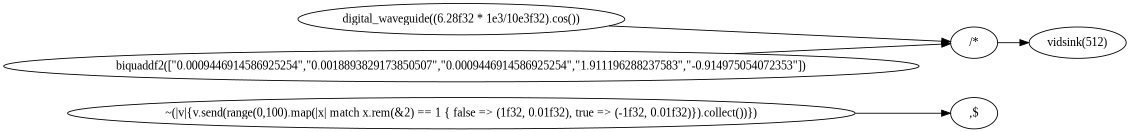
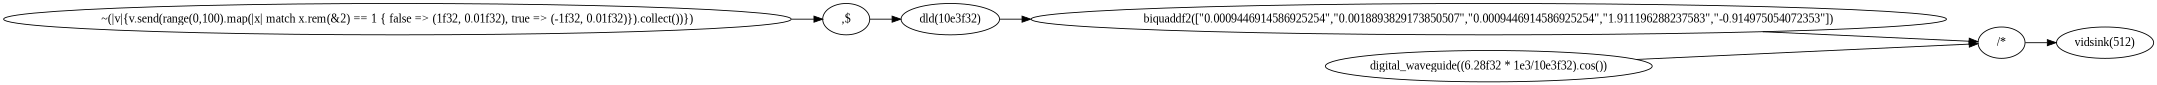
none -> (950, 19)
